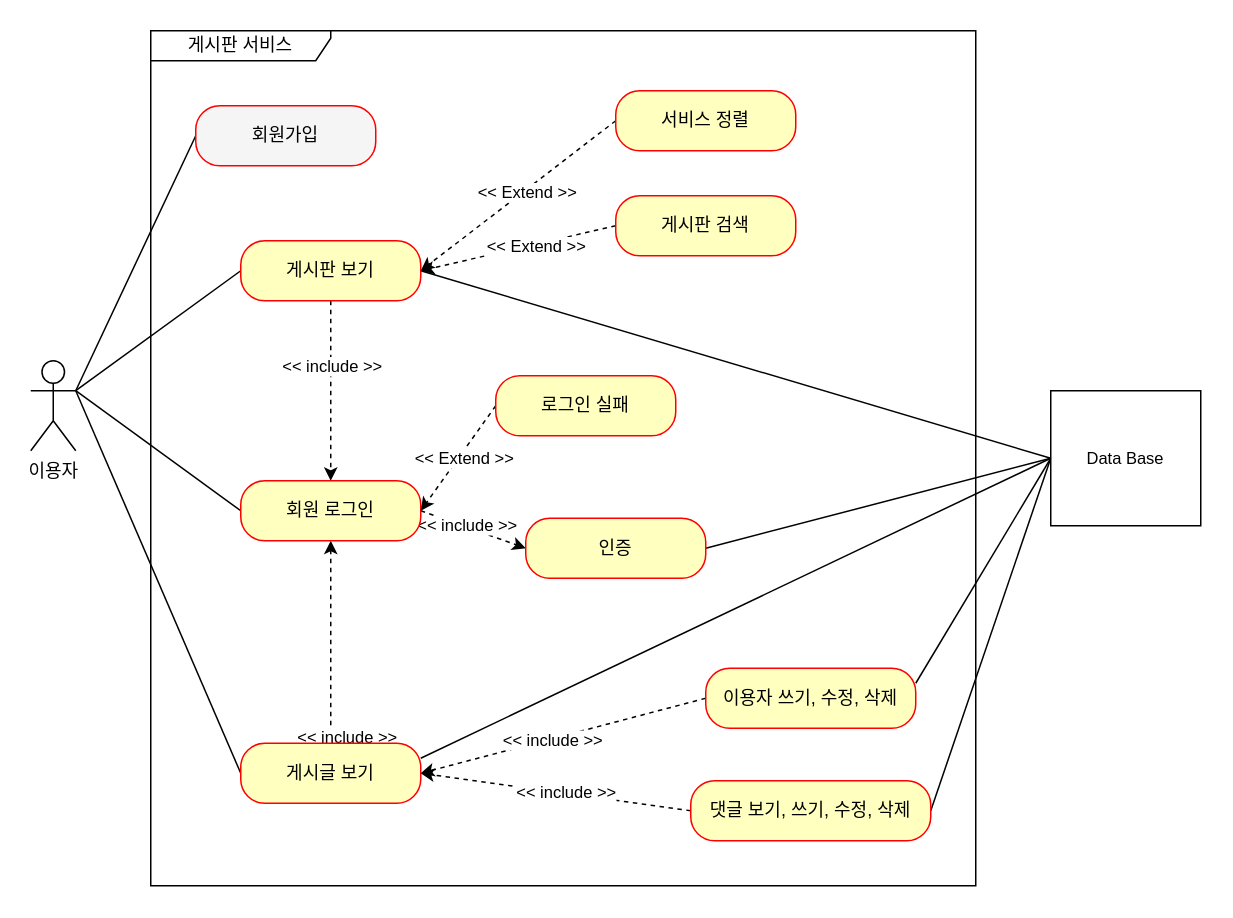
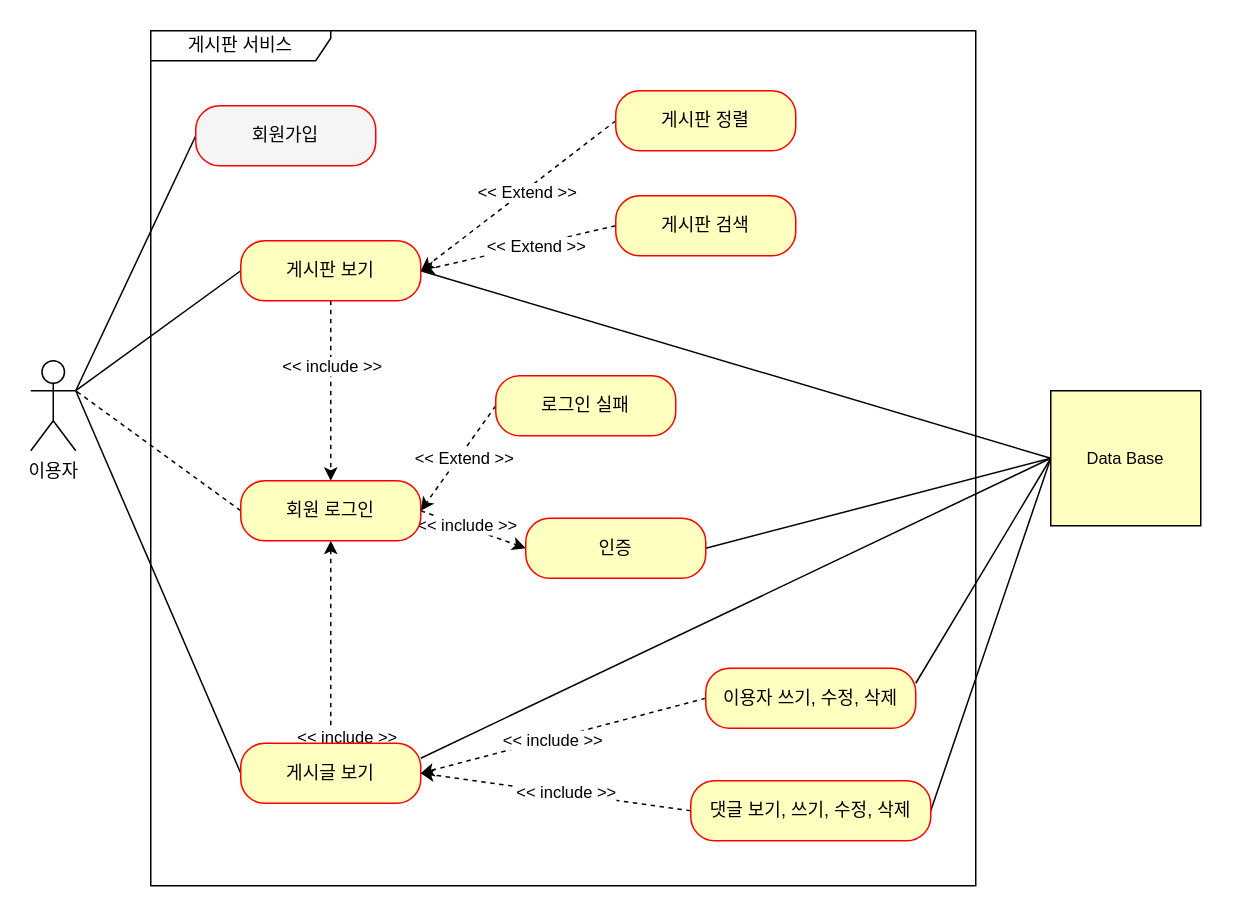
(706, 121) -> (706, 121)
(159, 451) -> (159, 451)
(1126, 458) -> (1126, 458)
